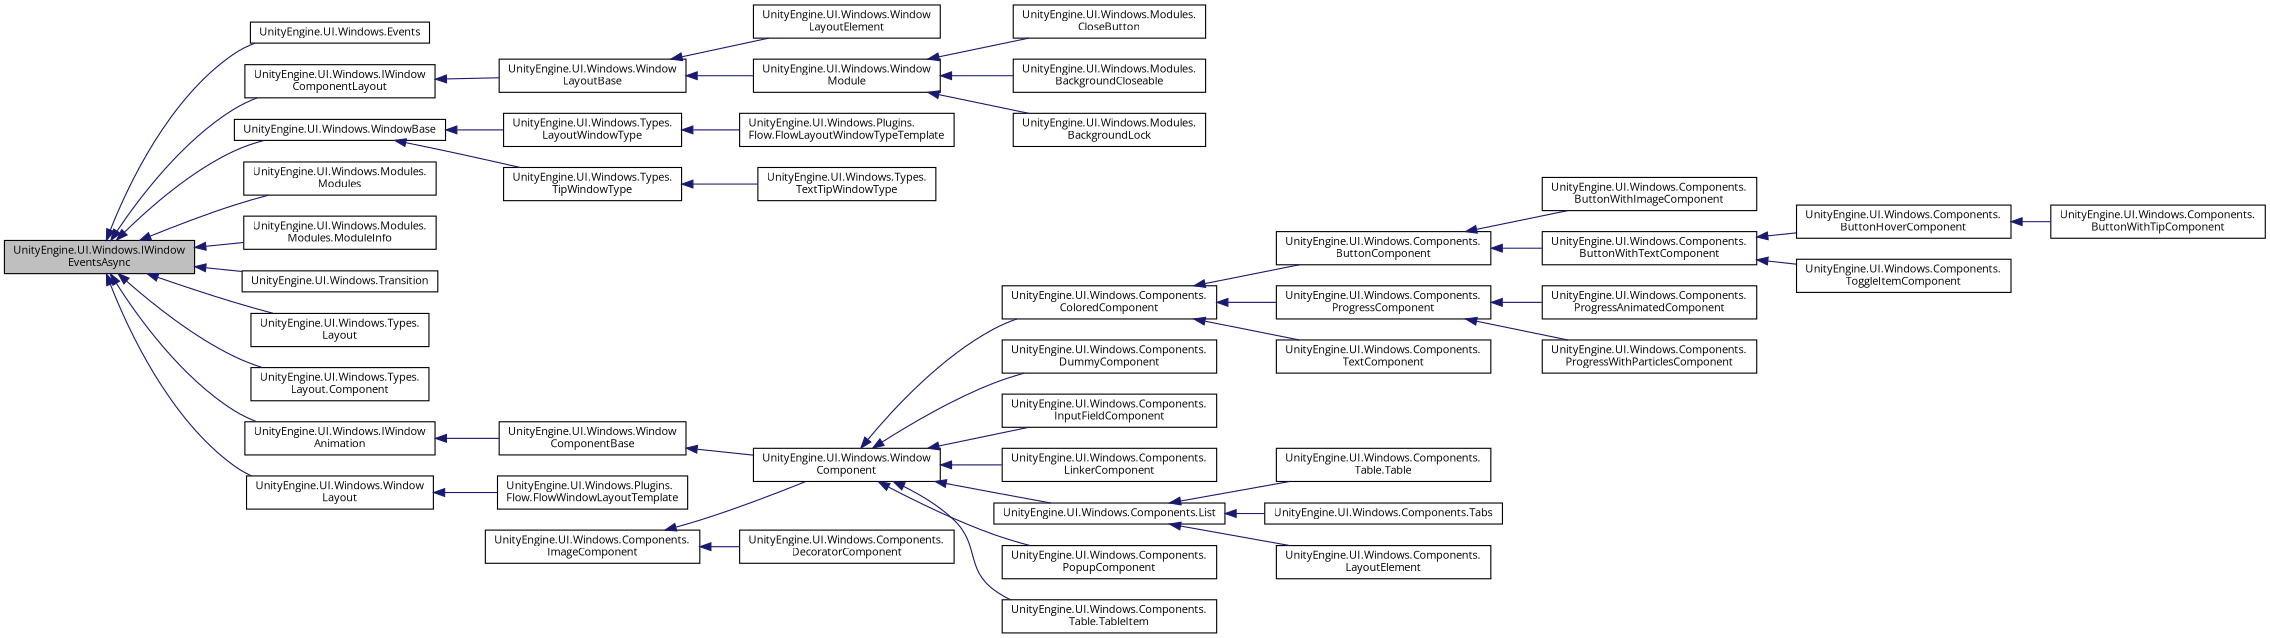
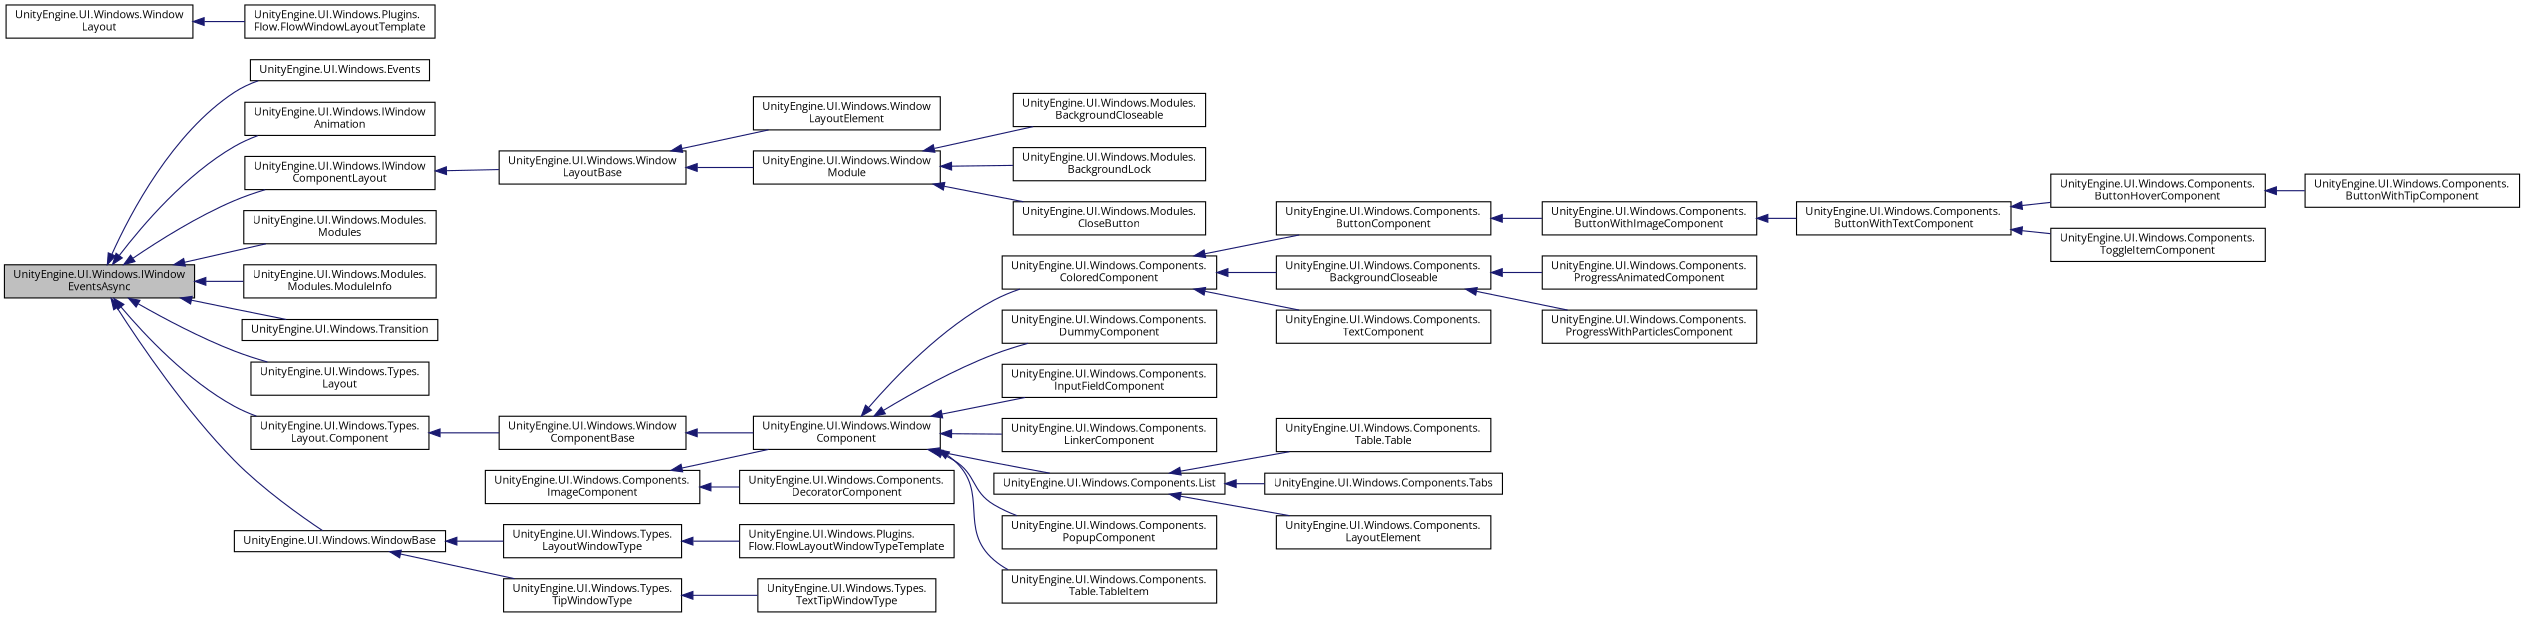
(1522, 248) -> (1782, 218)
(1384, 302) -> (1384, 273)
(166, 392) -> none
(473, 438) -> (470, 433)
